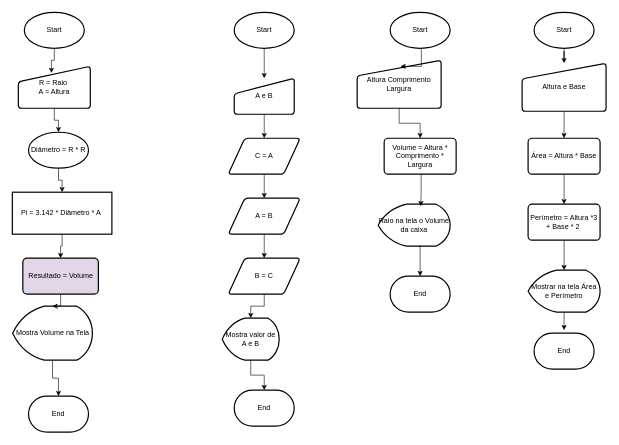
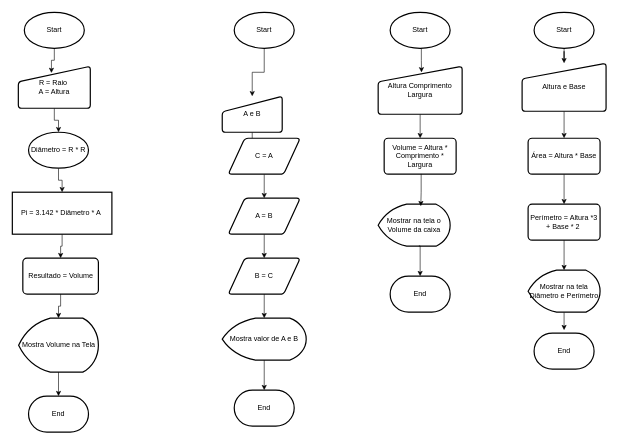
(399, 84) -> (420, 90)
(264, 96) -> (252, 114)
(414, 225) -> (414, 225)
(61, 276) -> (61, 276)
(564, 291) -> (564, 291)
(53, 333) -> (59, 345)
(251, 339) -> (264, 339)
